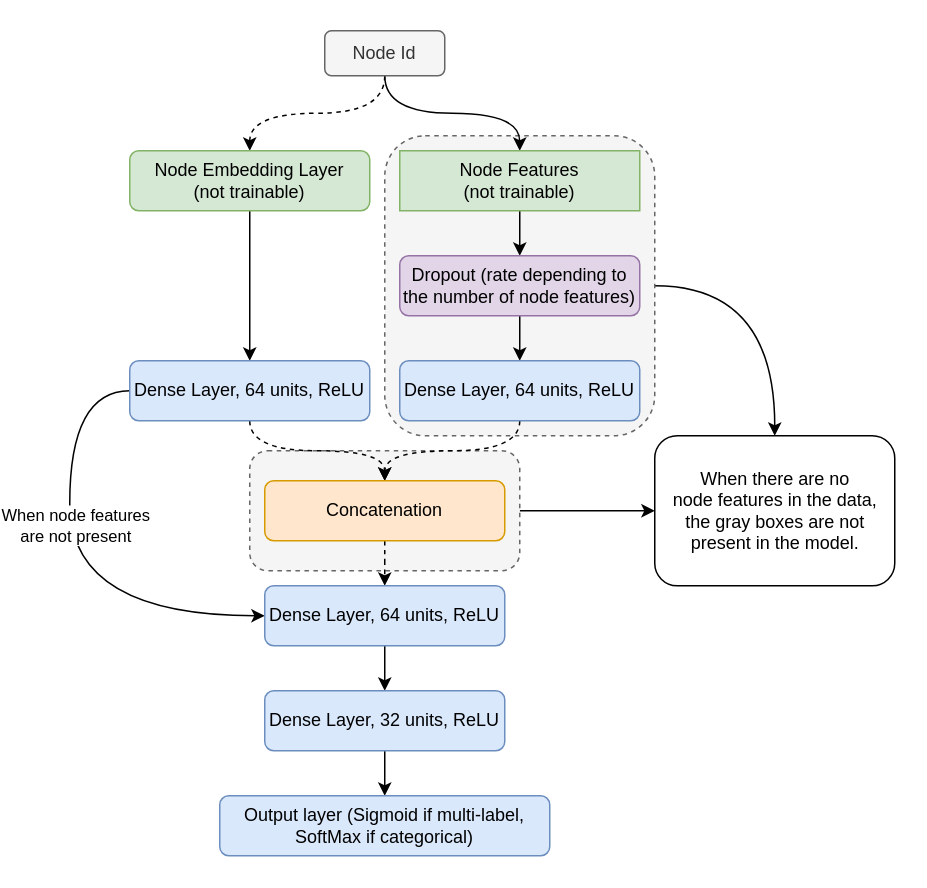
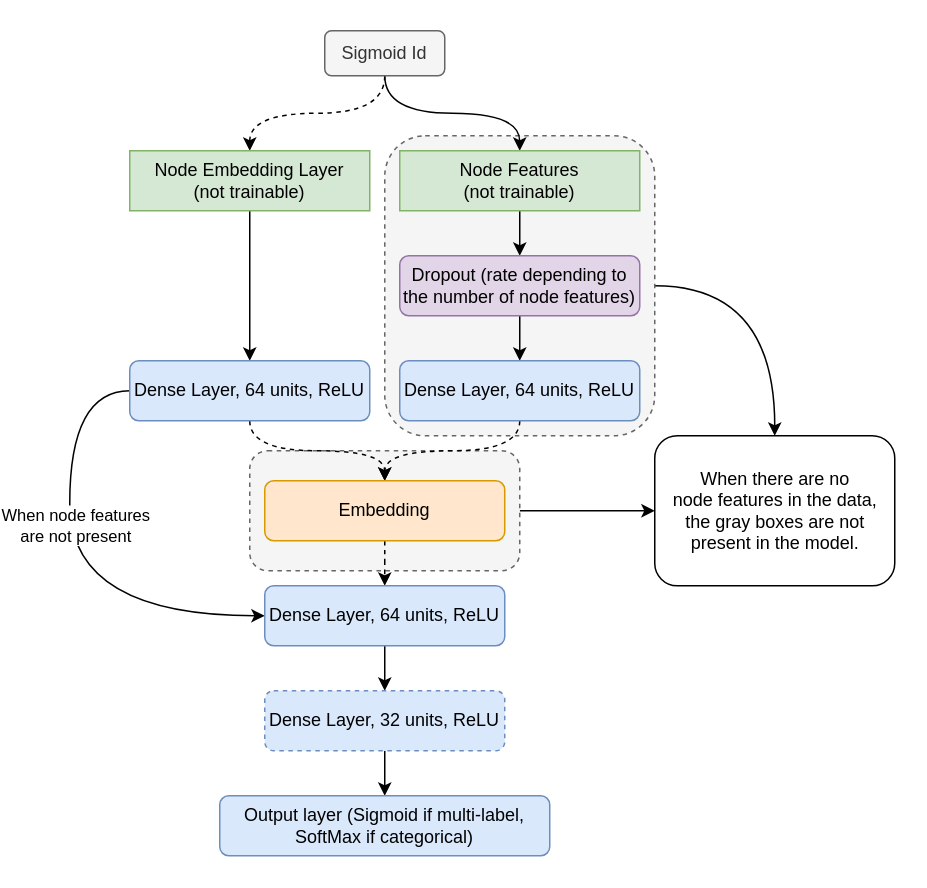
(385, 53) -> (385, 53)
(250, 181) -> (250, 181)
(385, 511) -> (385, 511)
(385, 721) -> (385, 721)
